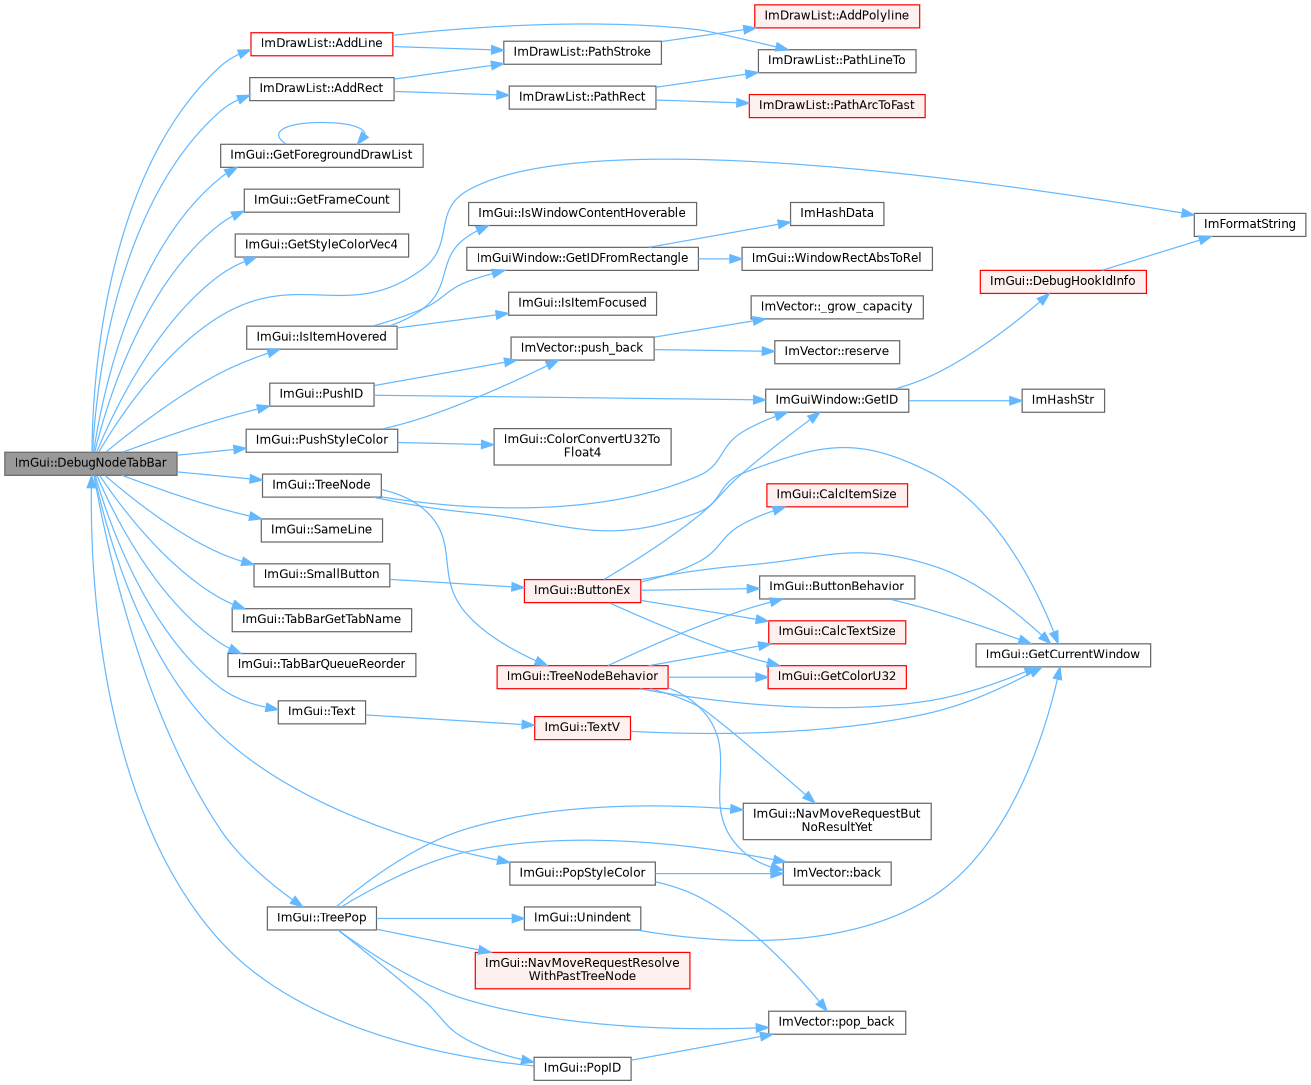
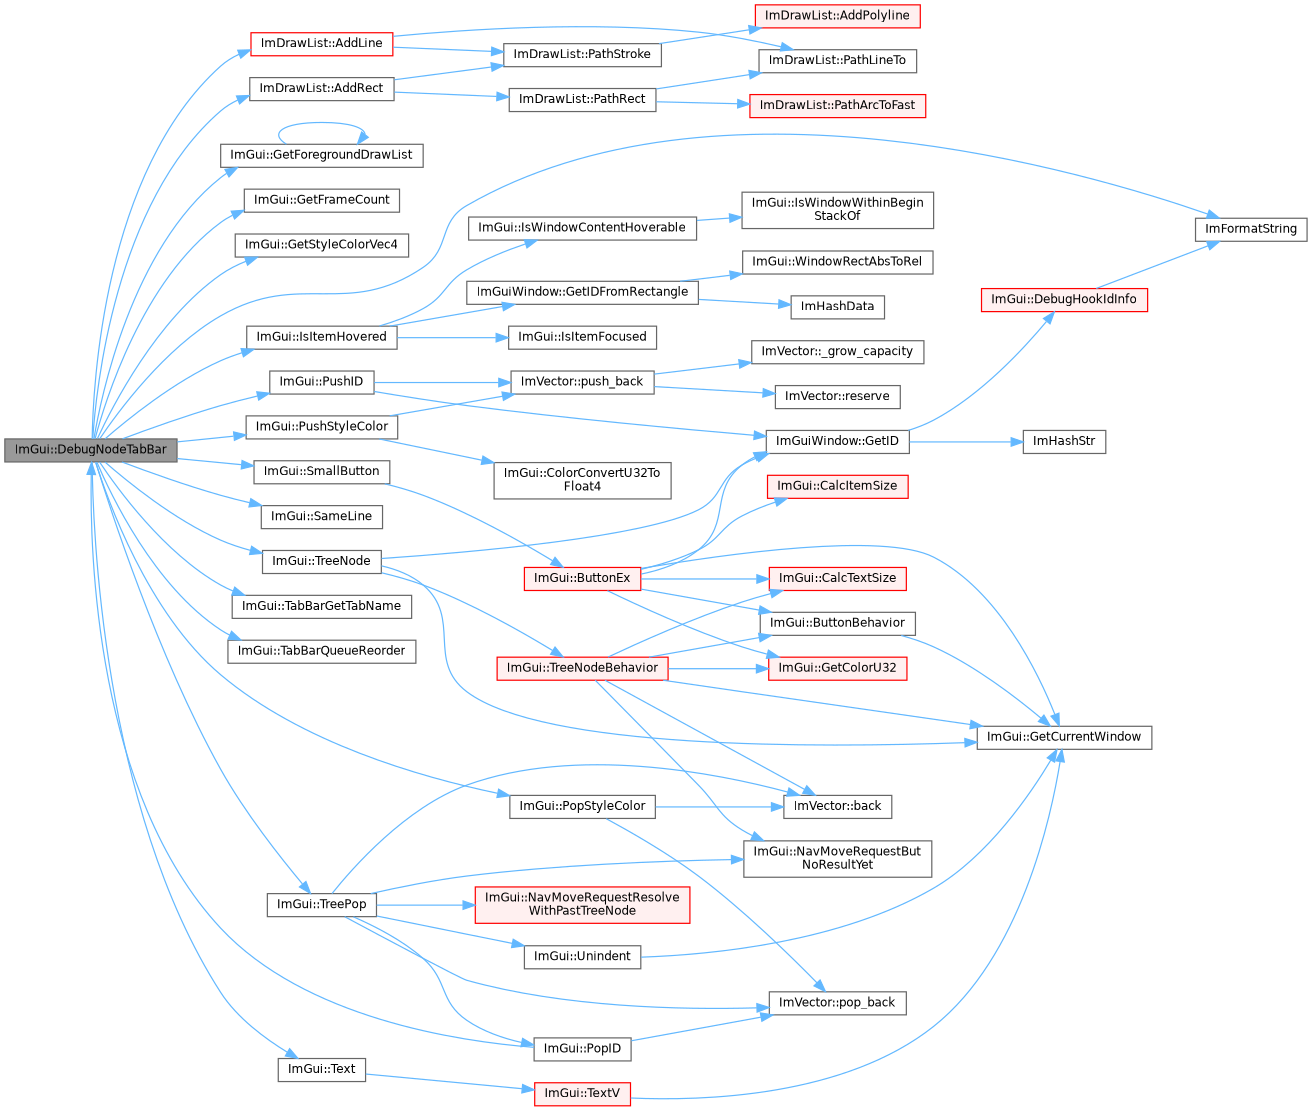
none -> (838, 210)
